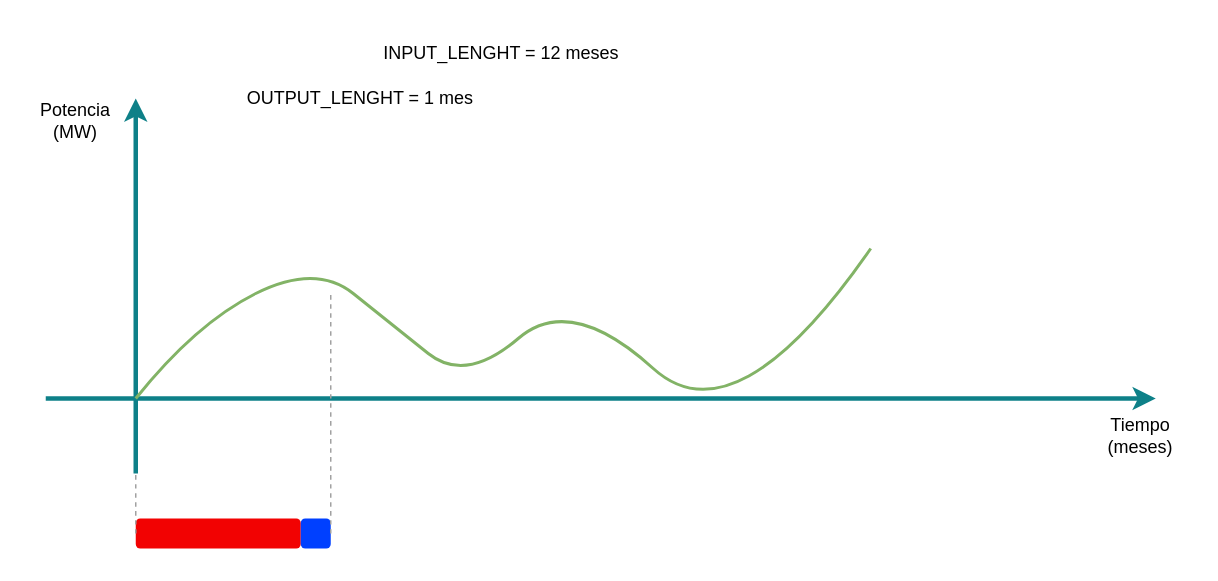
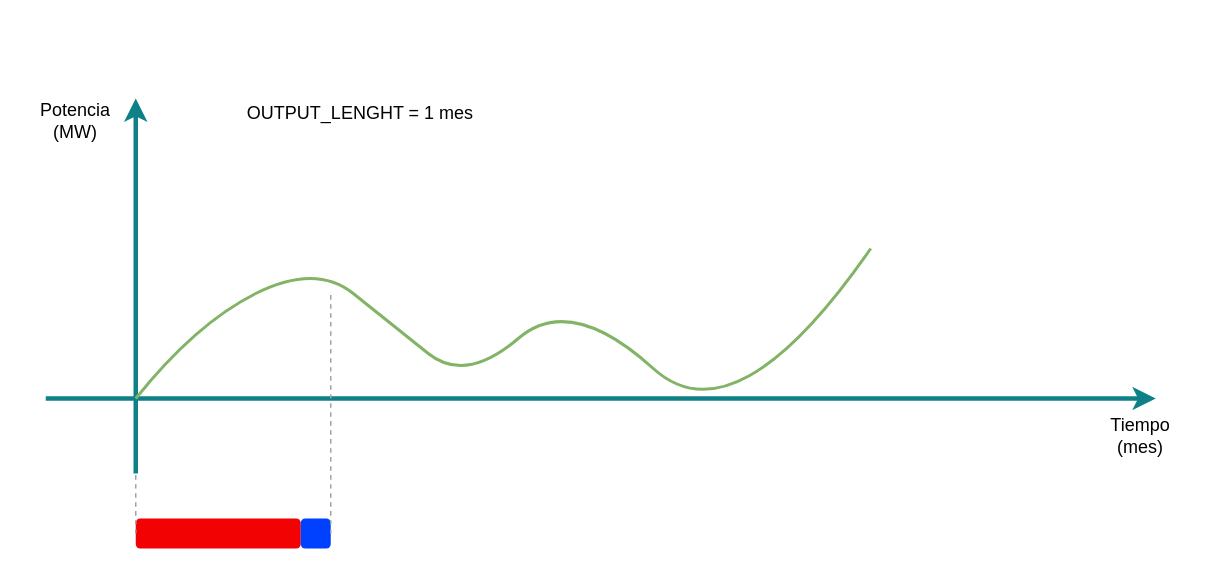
(502, 53) -> none
(361, 98) -> (361, 113)
(1141, 436) -> (1141, 436)
